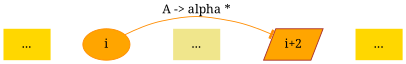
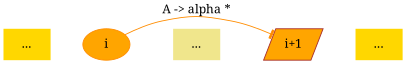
(293, 44) -> (293, 44)
